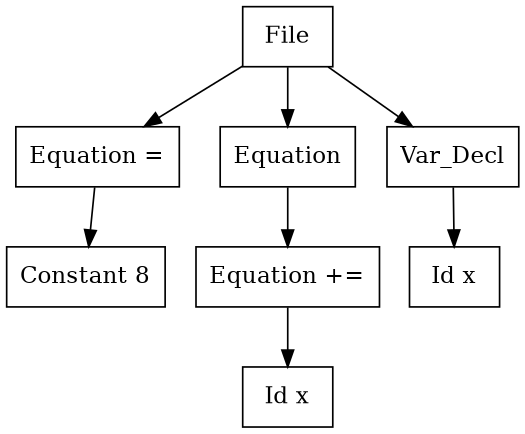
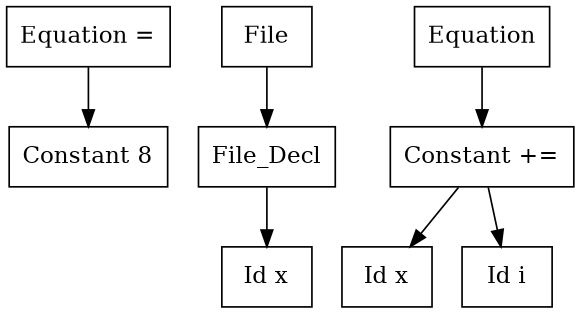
(288, 89) -> none
(201, 92) -> none
(453, 157) -> (267, 157)
(288, 277) -> (482, 157)
none -> (507, 277)
